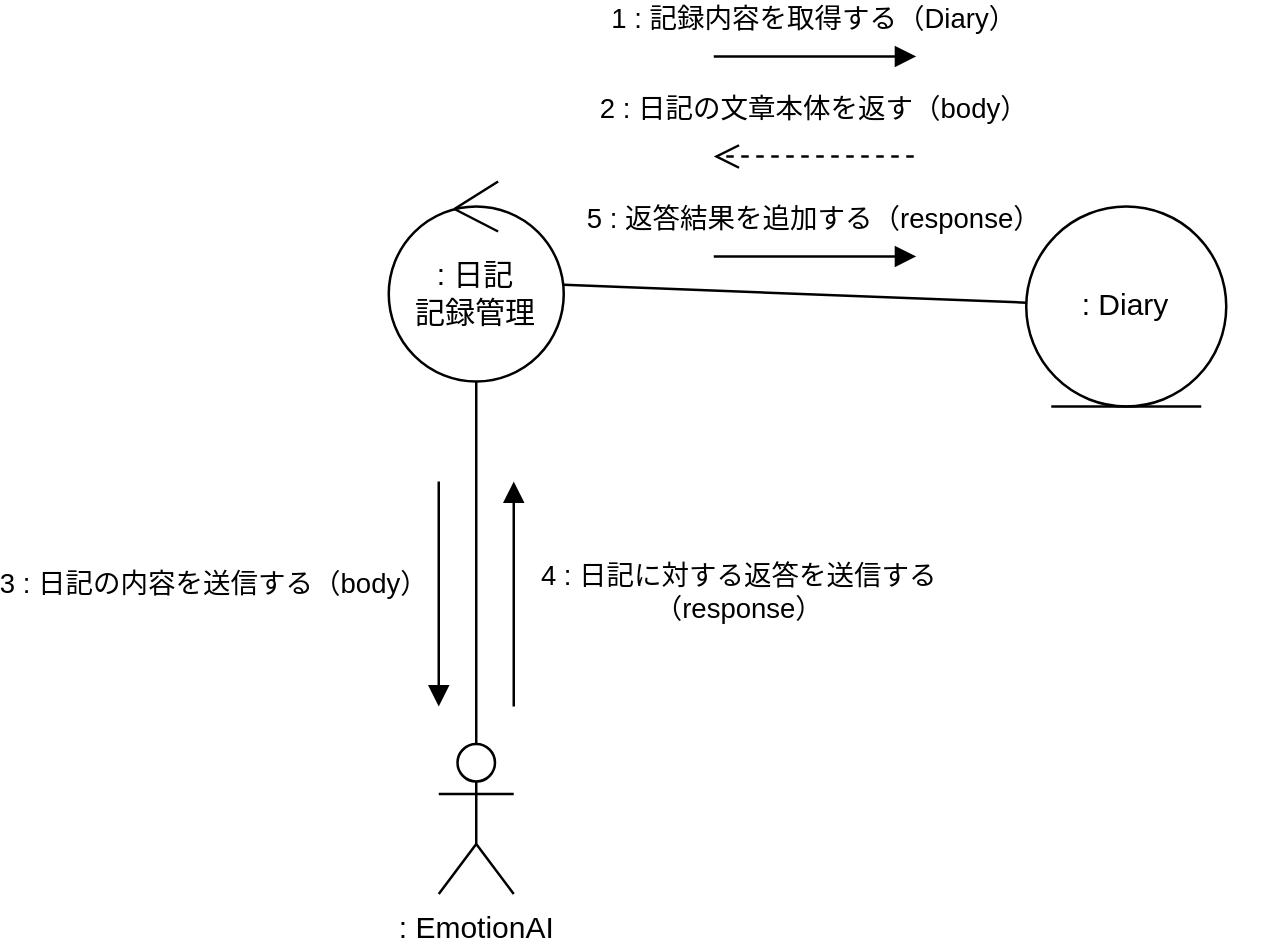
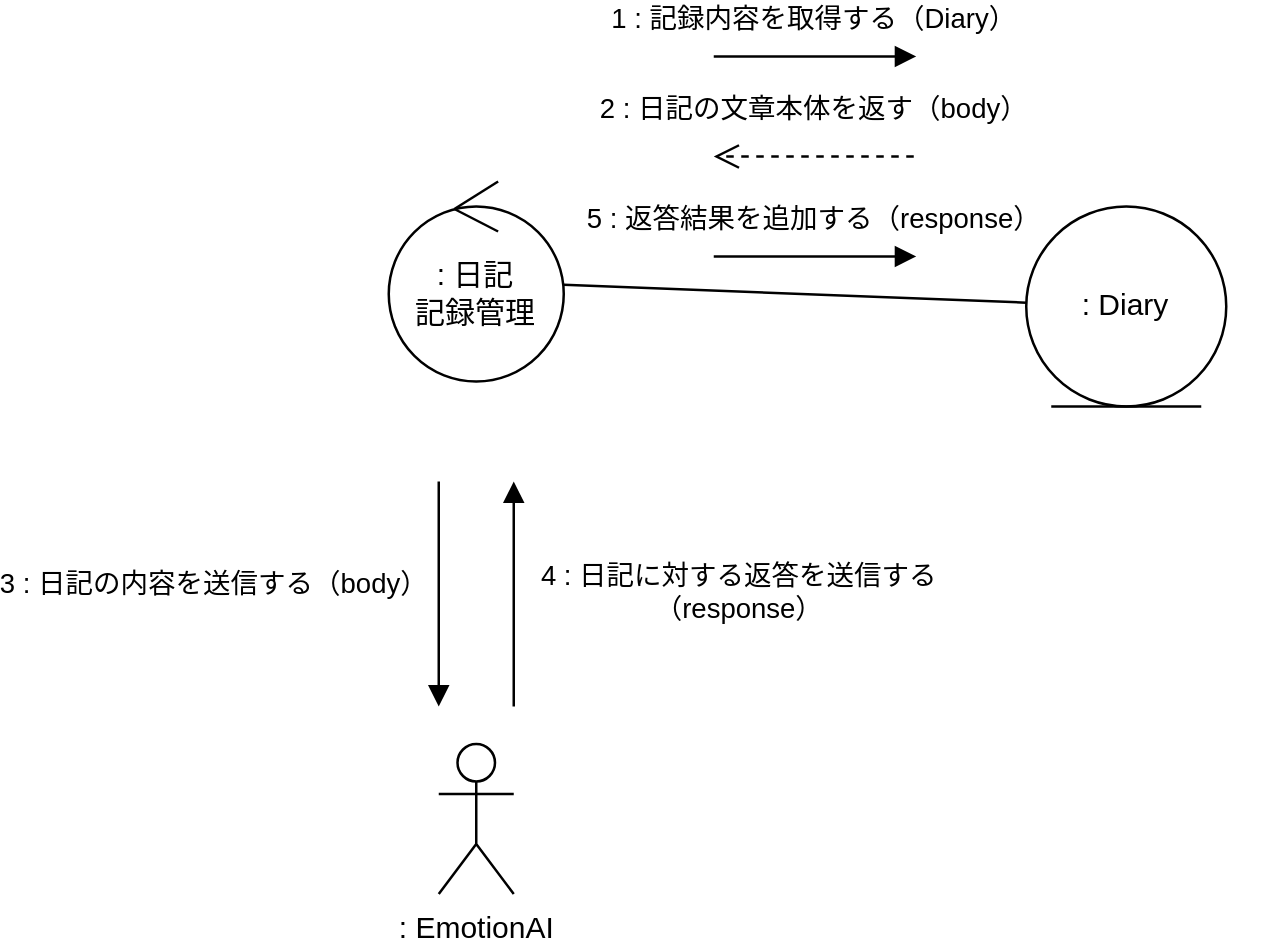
(476, 563) -> none
